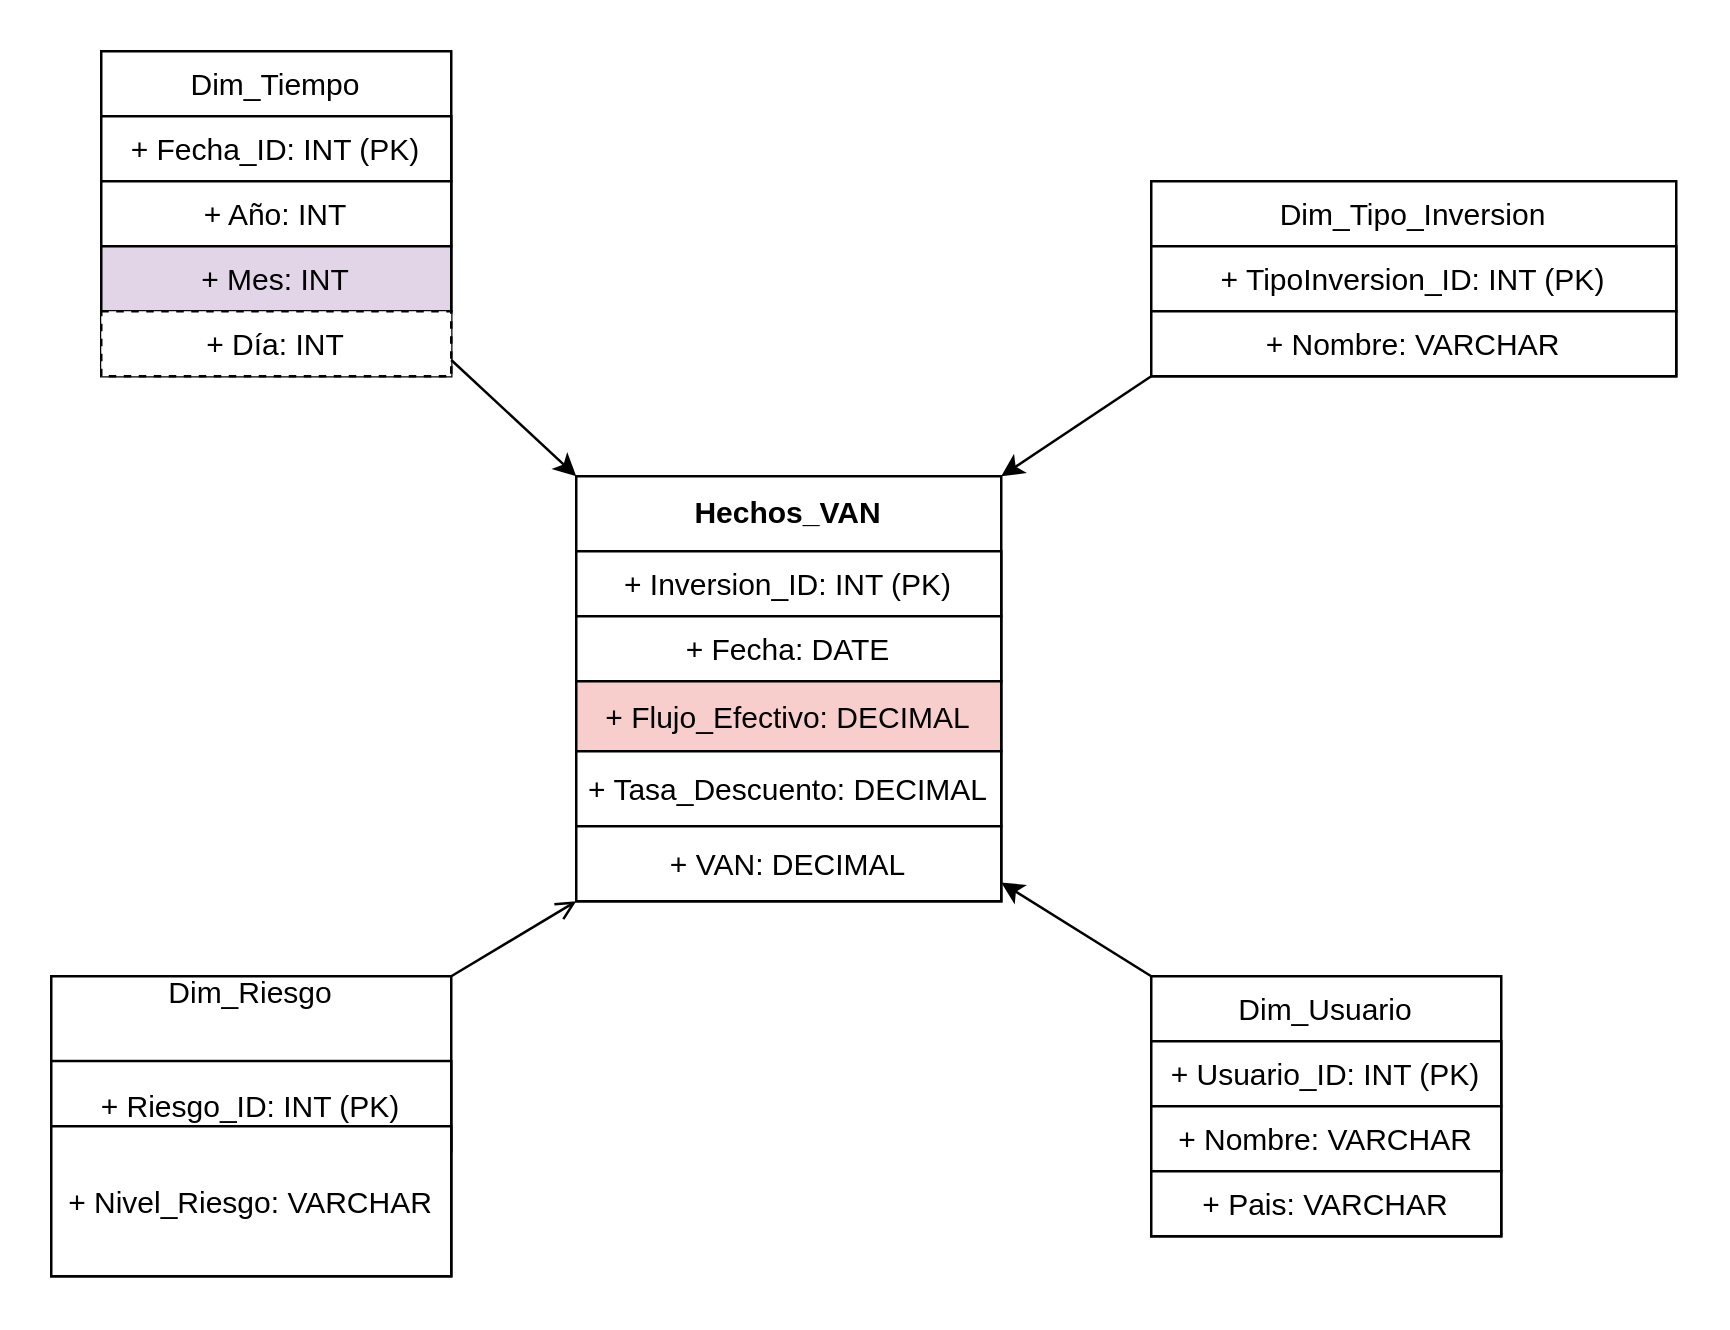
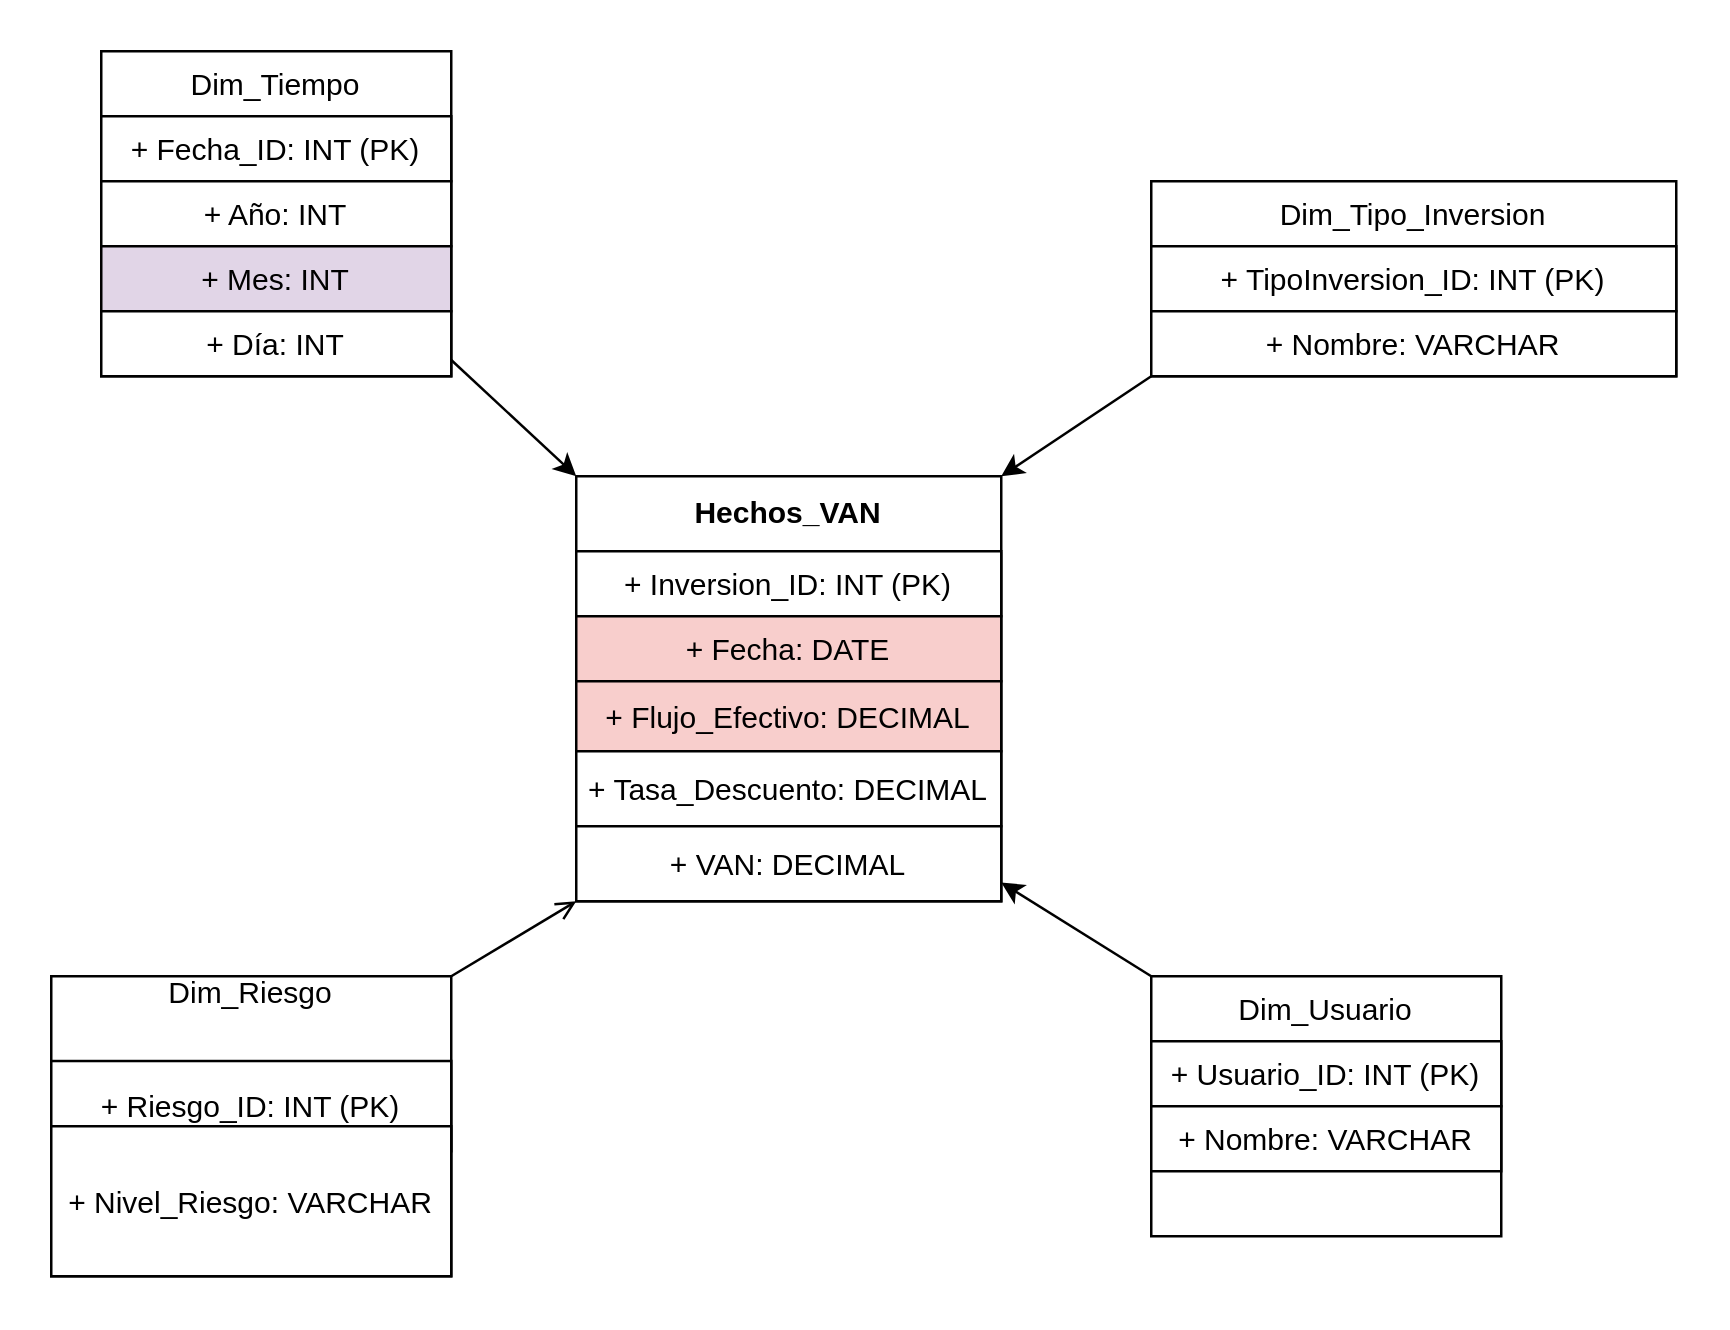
(276, 344) -> (276, 344)
(789, 649) -> (789, 649)
(1326, 1204) -> none
